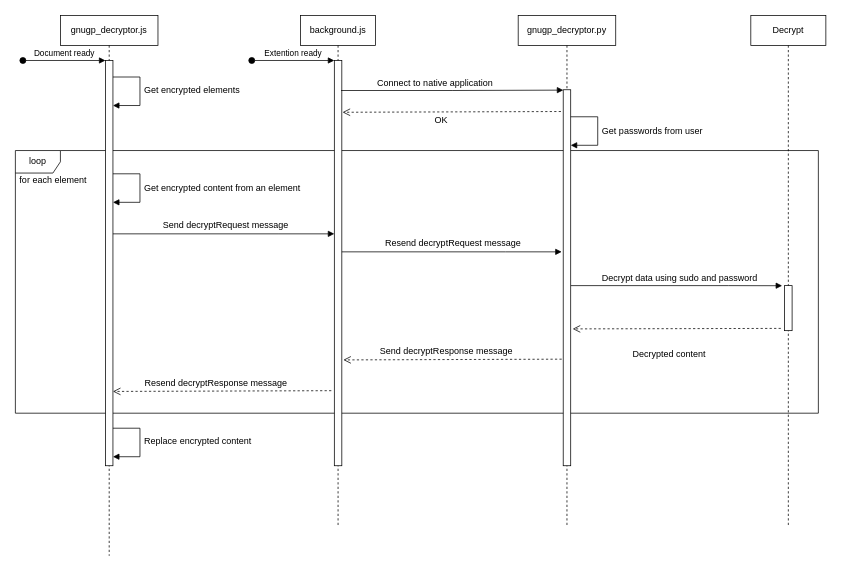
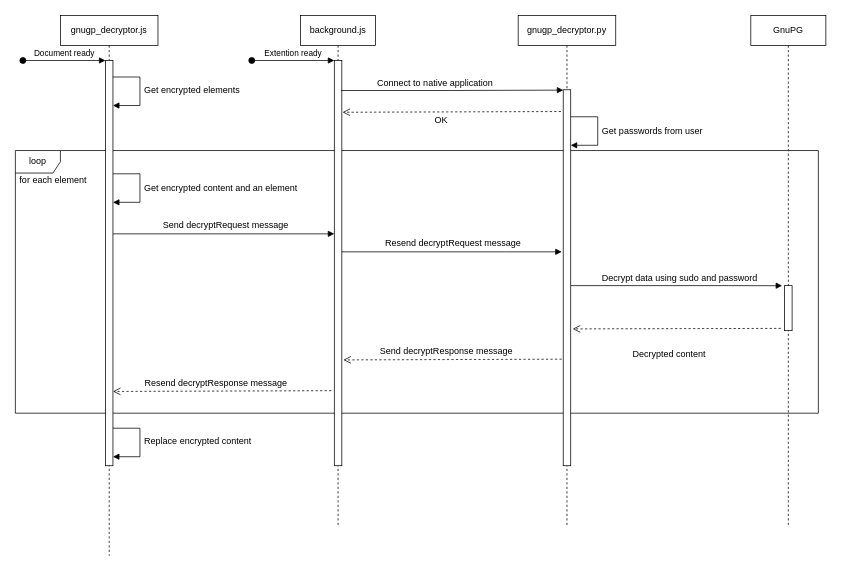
(788, 30) -> (788, 30)
(231, 189) -> (228, 189)
